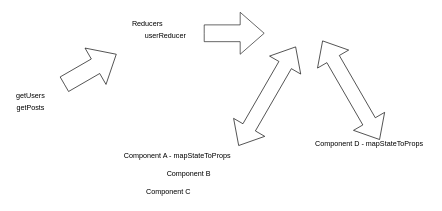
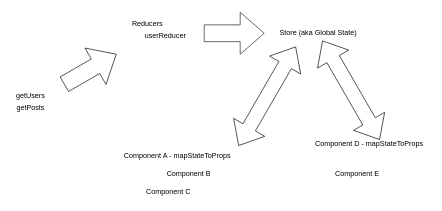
none -> (318, 33)
none -> (357, 174)
